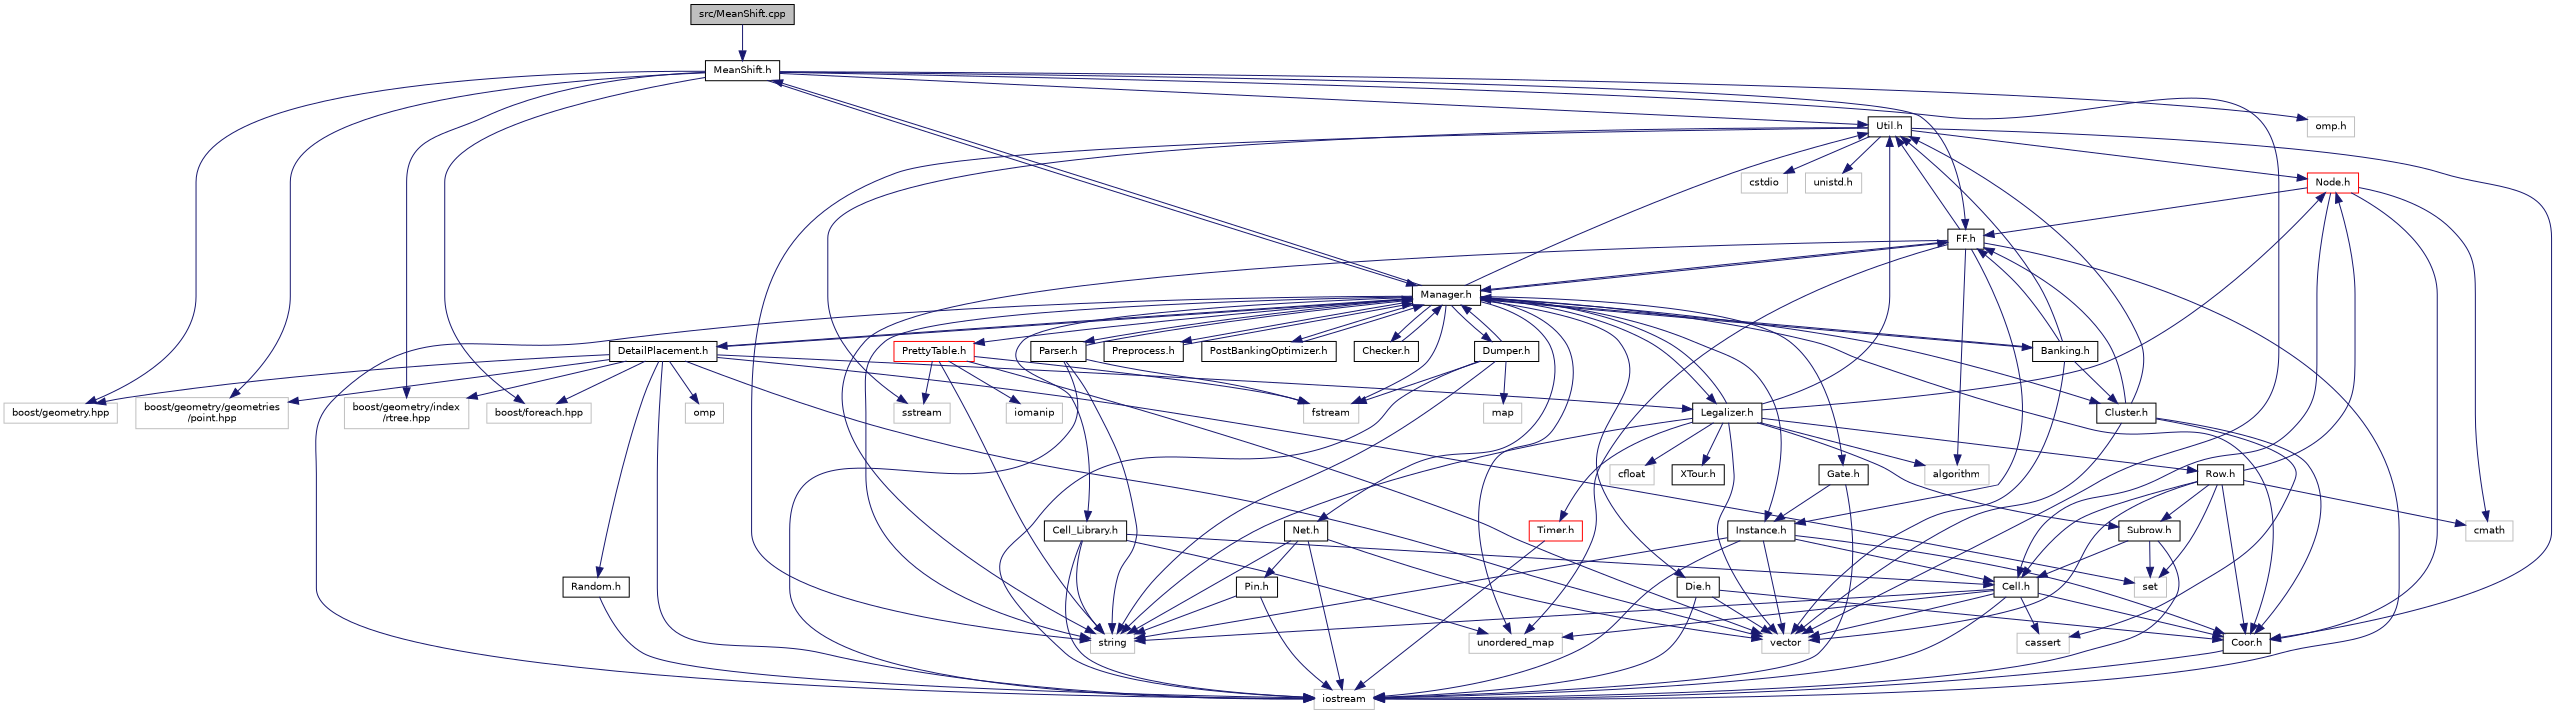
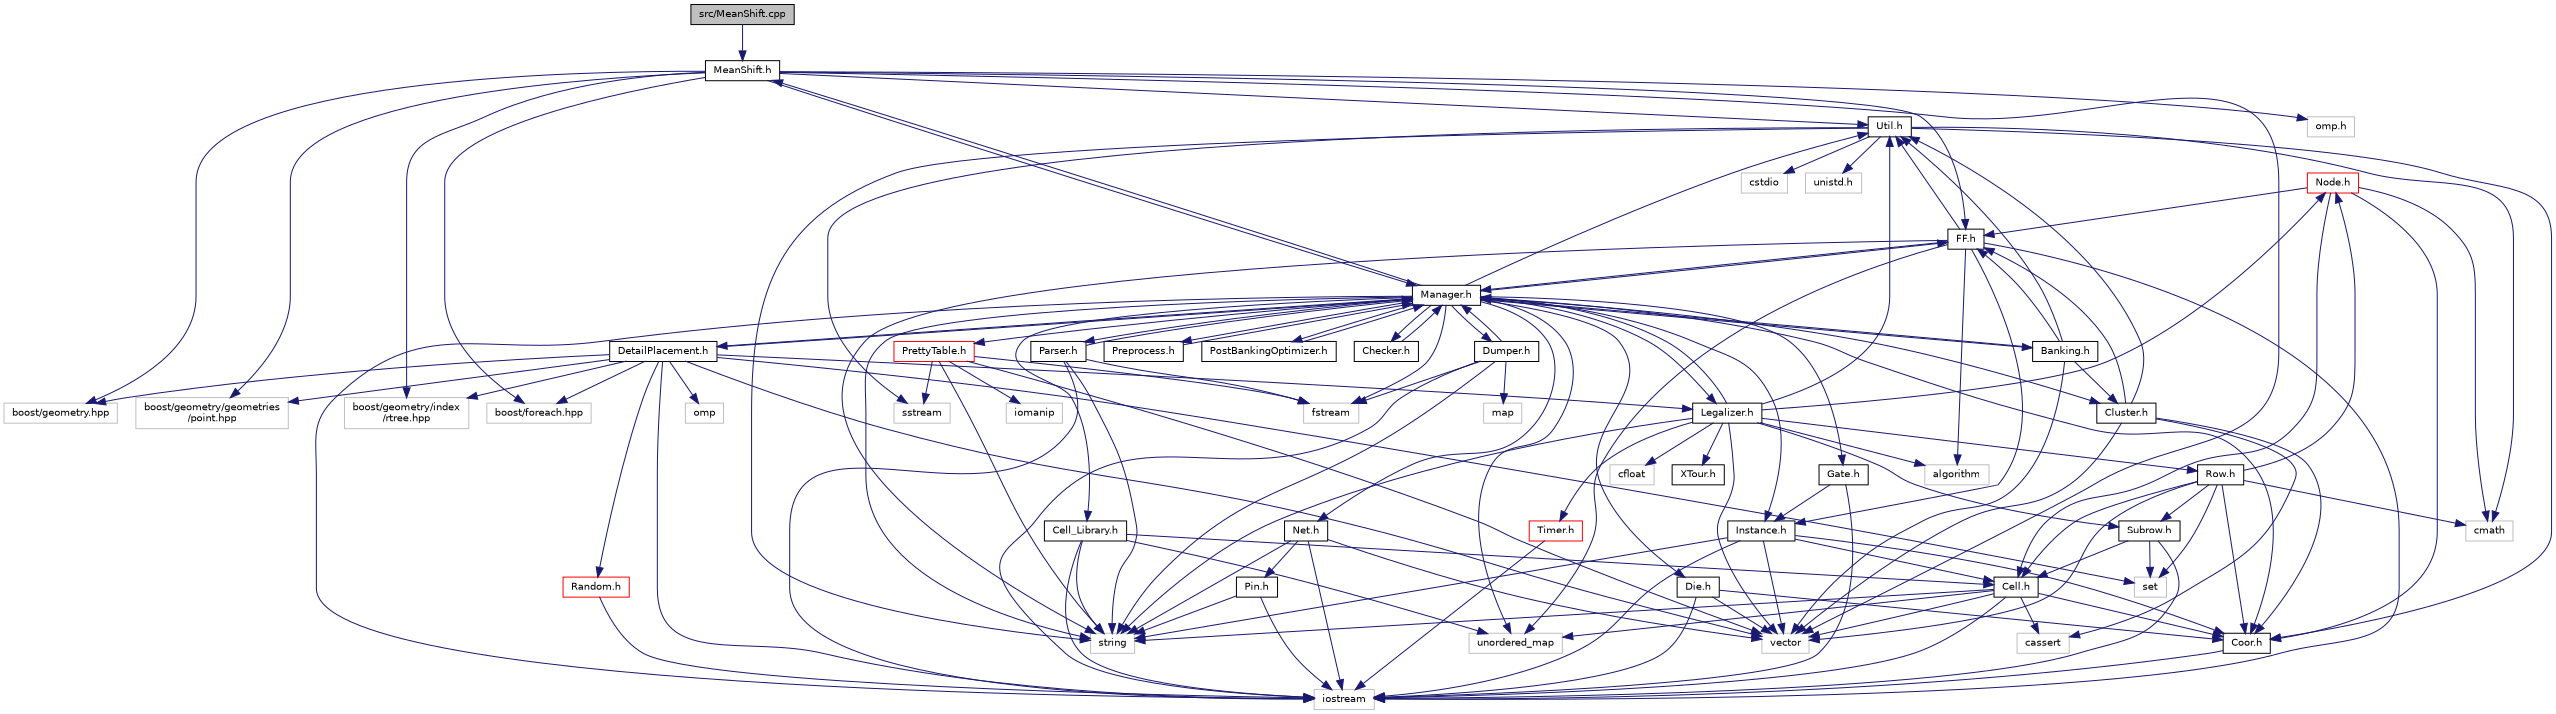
(2104, 154) -> (2365, 172)
(596, 587) -> (596, 587)
